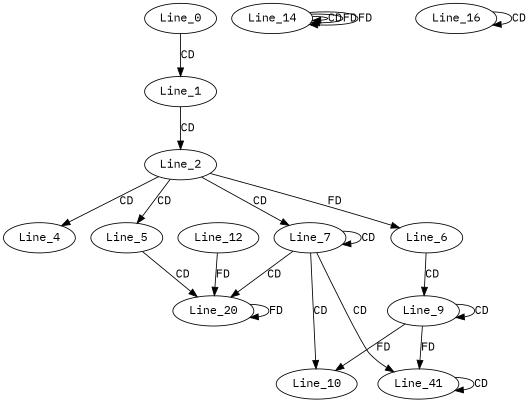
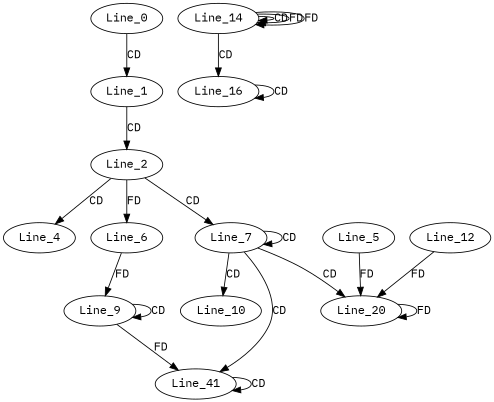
none -> (218, 51)
(156, 198) -> none
(183, 274) -> (367, 274)
(432, 274) -> (122, 274)
(374, 345) -> none
